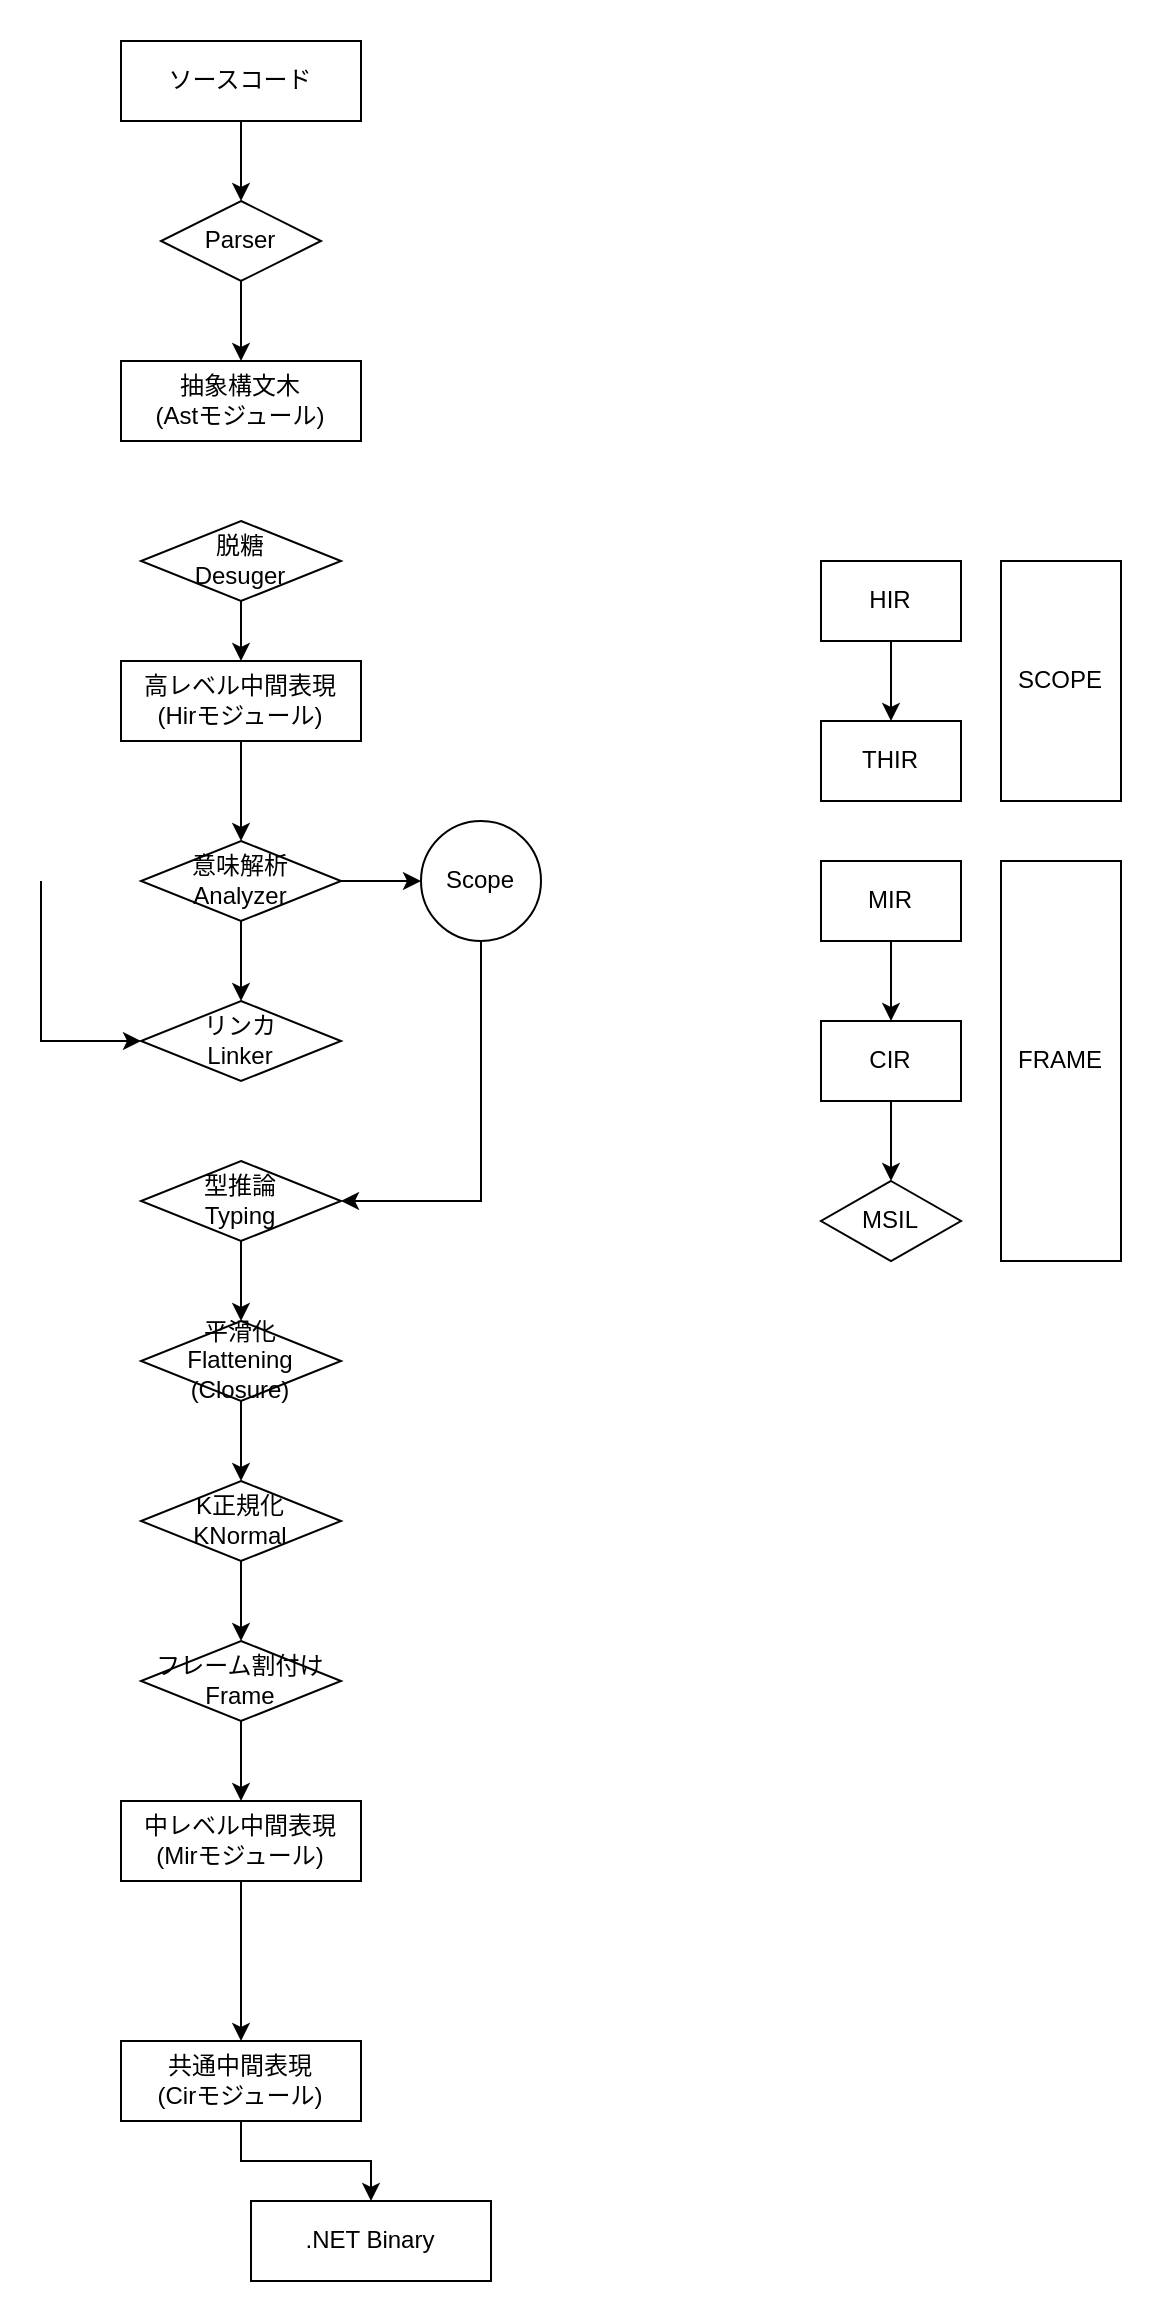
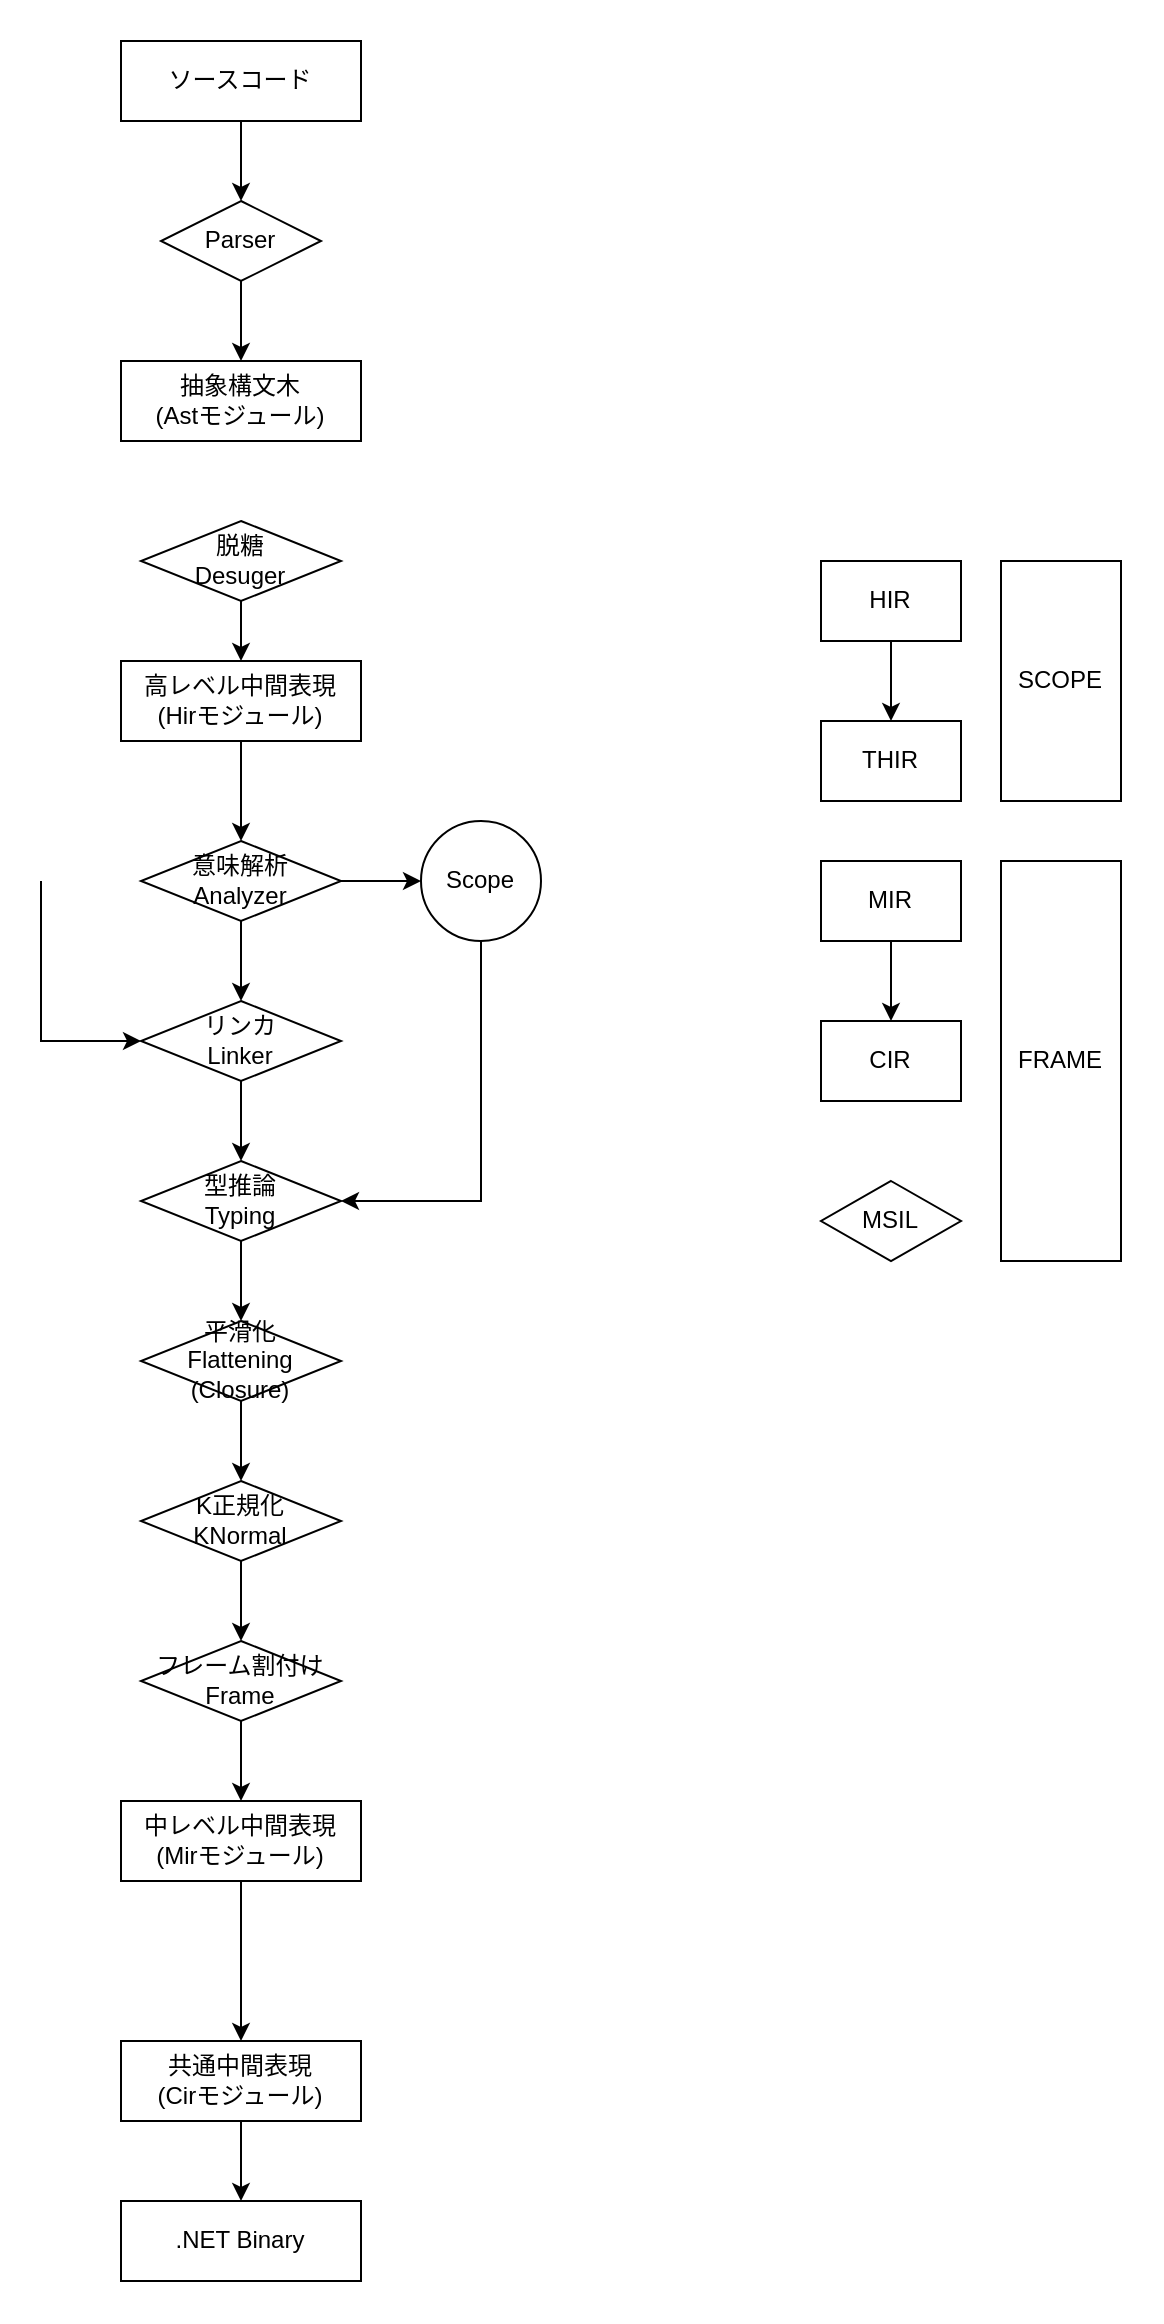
none -> (241, 1114)
(891, 1134) -> none
(371, 2241) -> (241, 2241)
